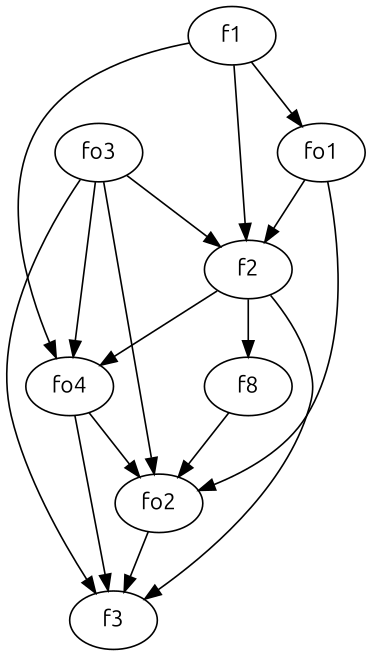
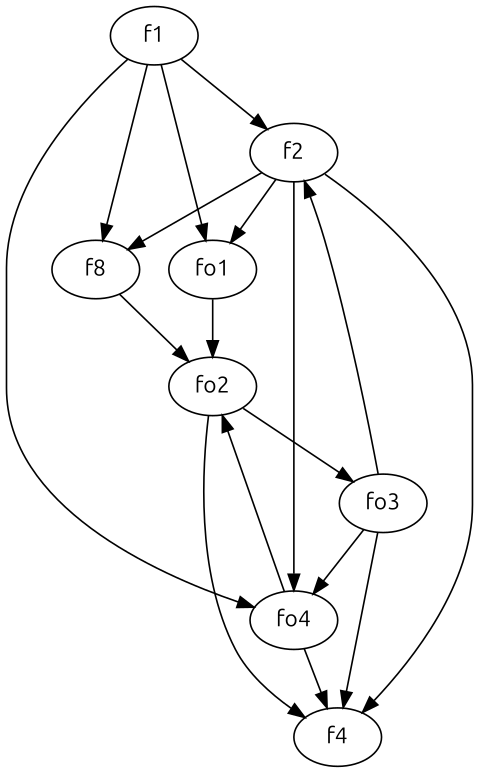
none -> (127, 145)
(289, 204) -> (258, 204)
(128, 320) -> (284, 436)
(114, 620) -> (338, 737)
